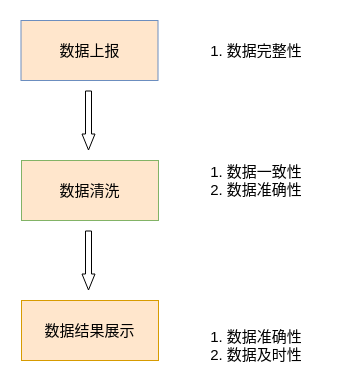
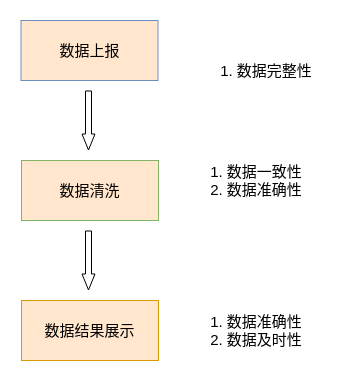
(257, 51) -> (267, 71)
(257, 346) -> (257, 331)
